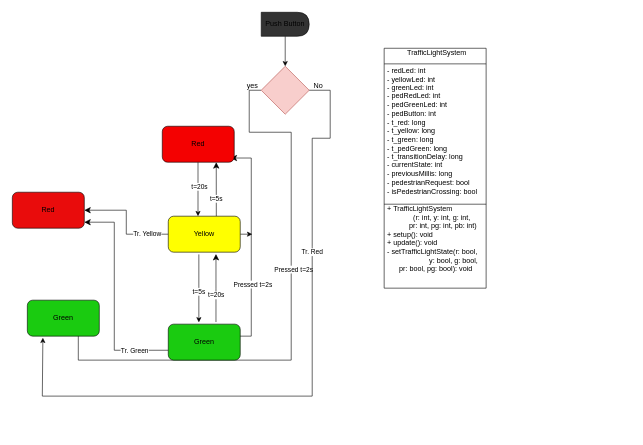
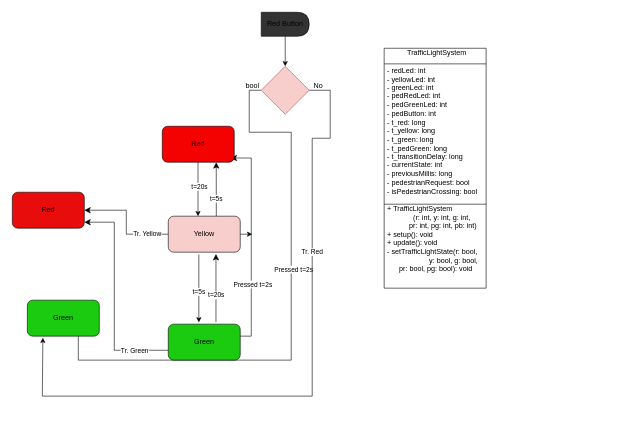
(285, 24) -> (285, 24)
(253, 86) -> (253, 86)
(204, 234) -> (204, 234)
